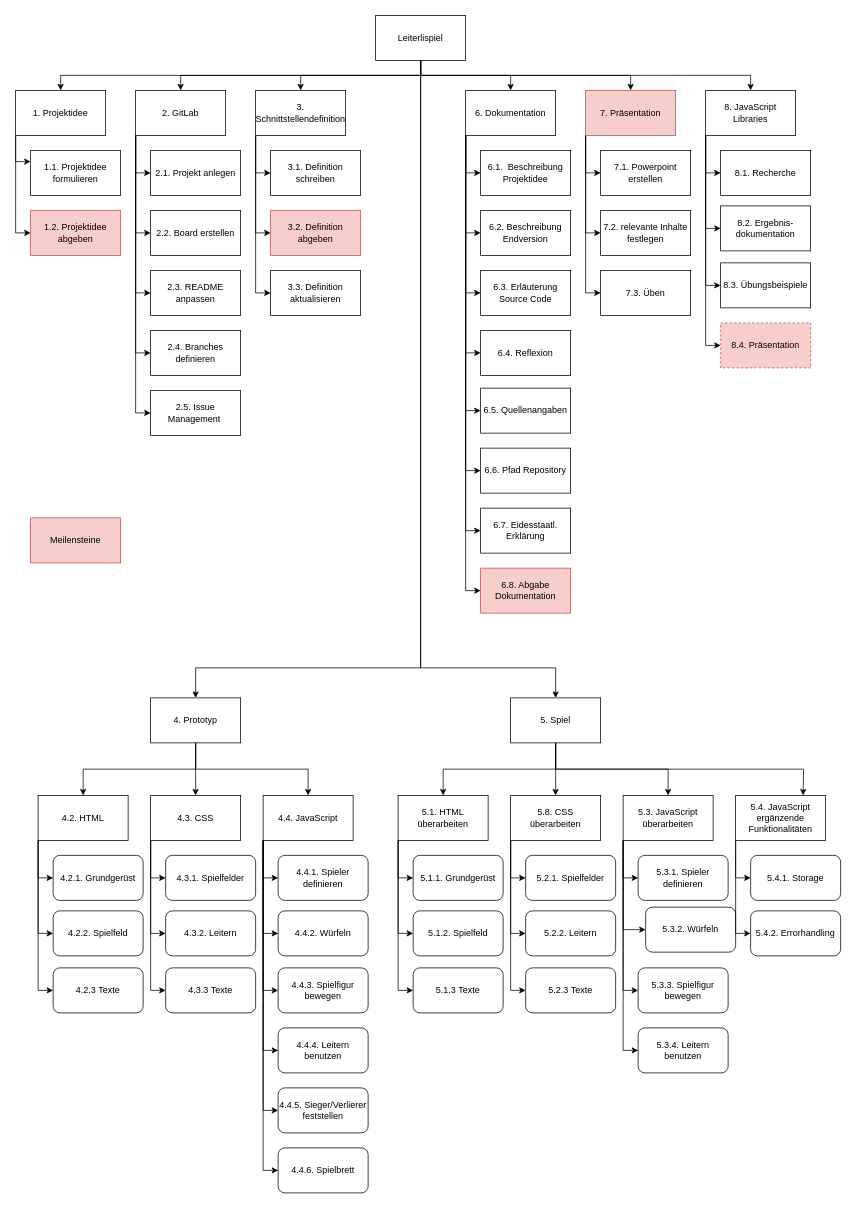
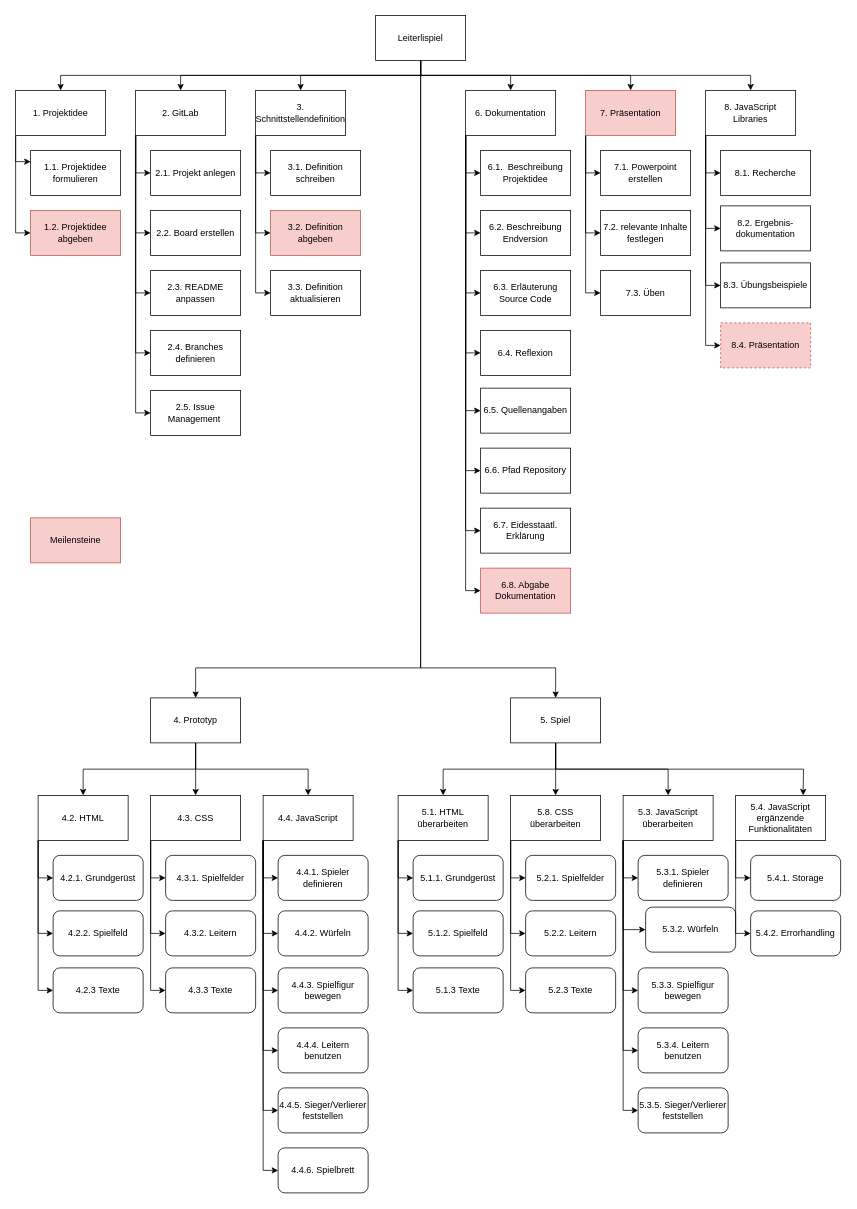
none -> (626, 1110)
none -> (683, 1110)
